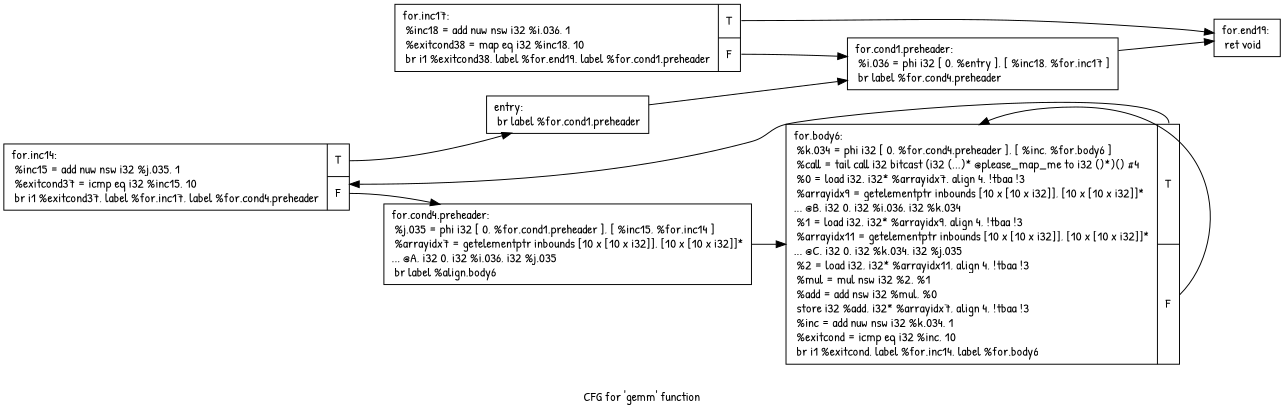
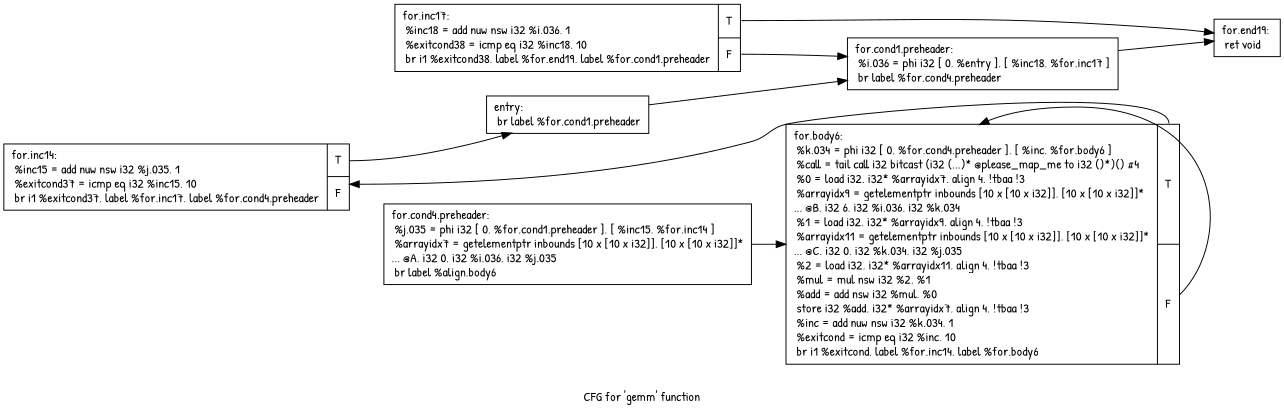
(494, 45) -> (495, 45)
(390, 196) -> none
(878, 208) -> (877, 208)
